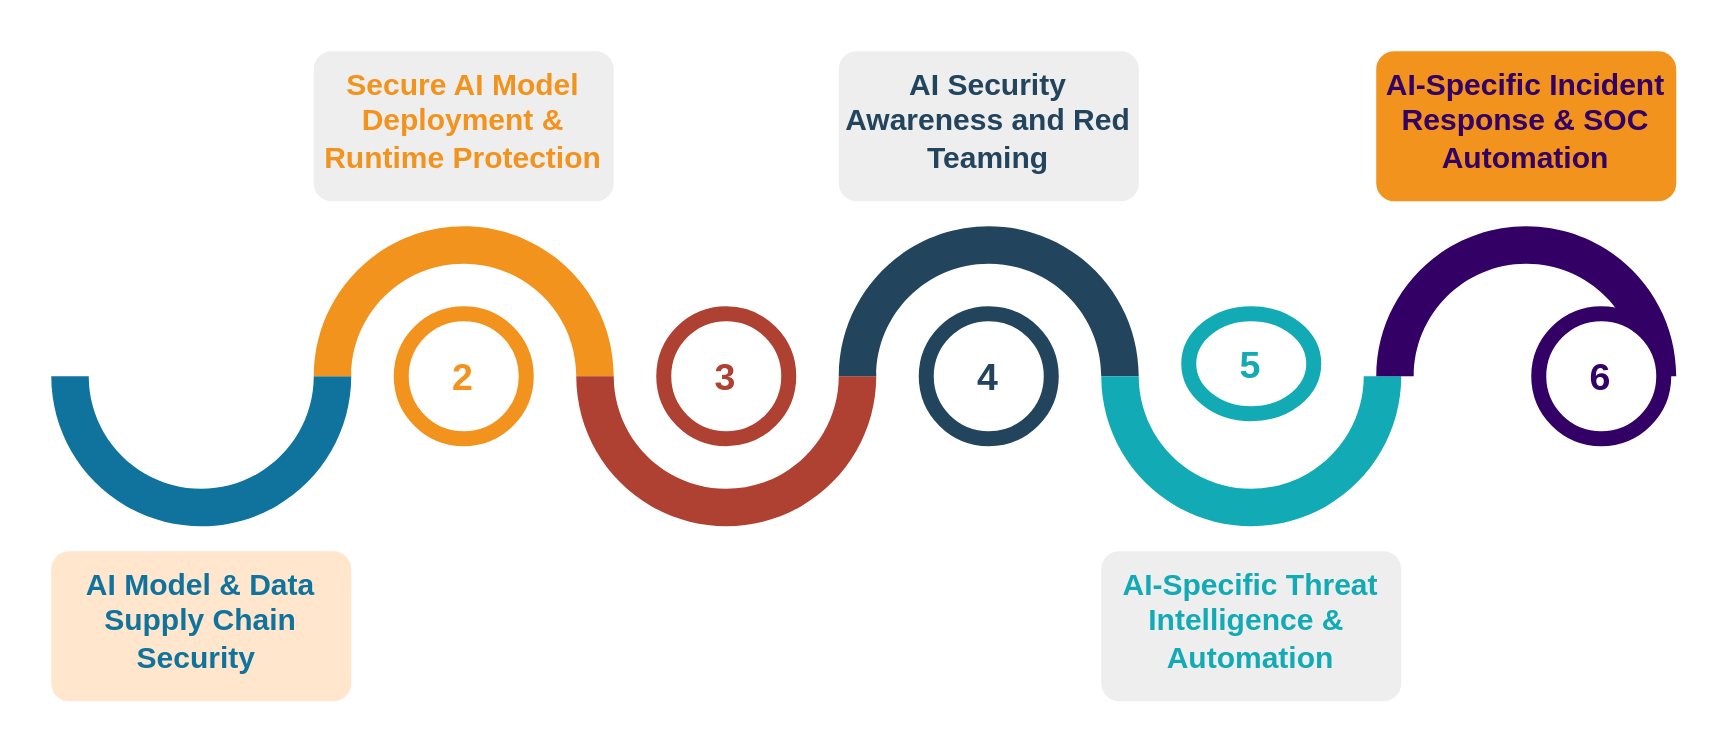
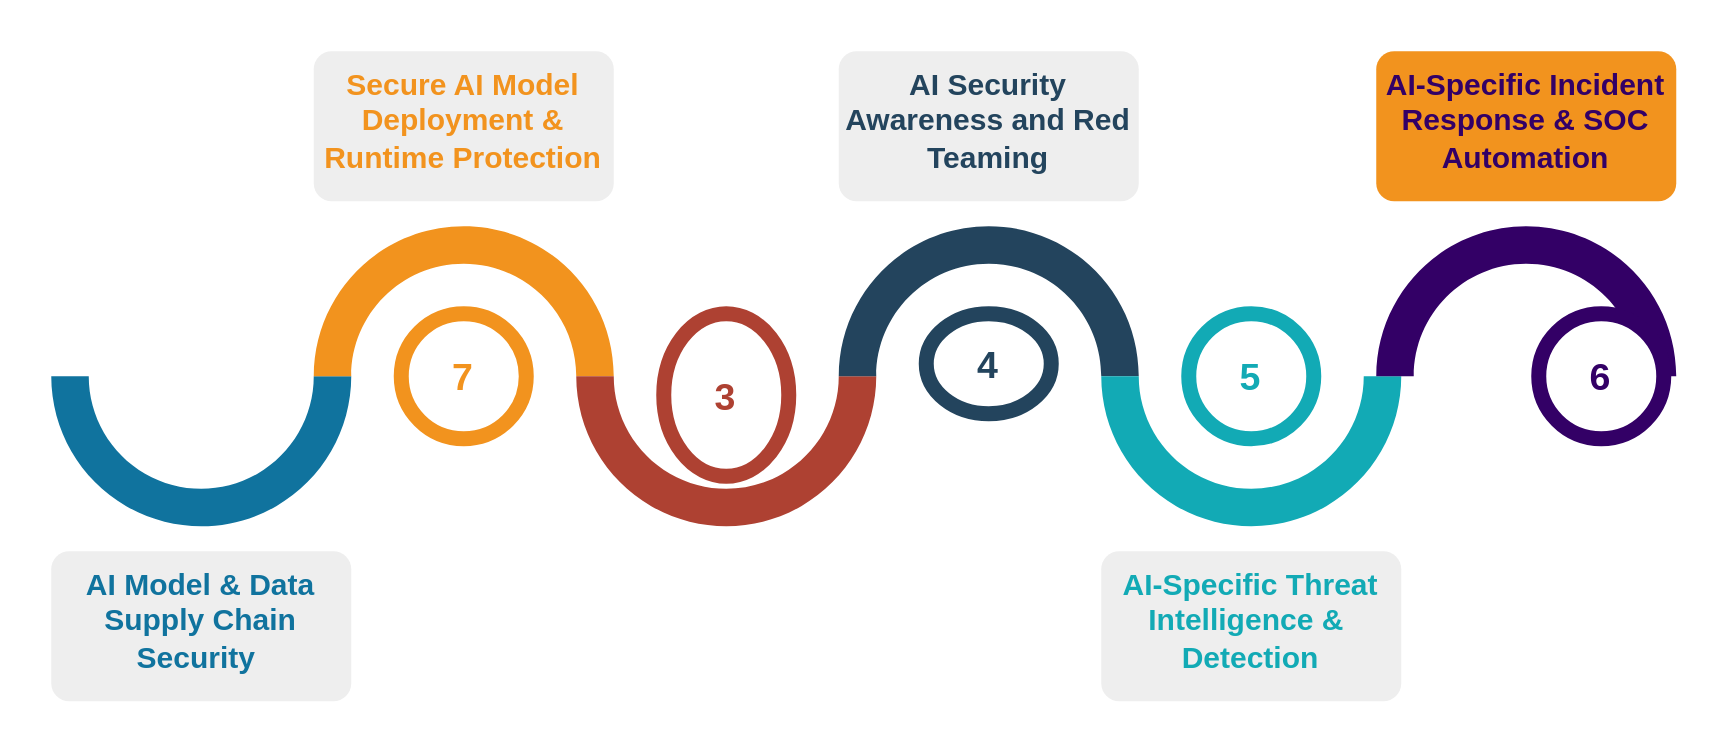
(1251, 364) -> (1251, 376)
(464, 376) -> (464, 376)
(726, 376) -> (726, 395)
(989, 376) -> (989, 364)
(1251, 623) -> (1251, 623)
(201, 626) -> (201, 626)
